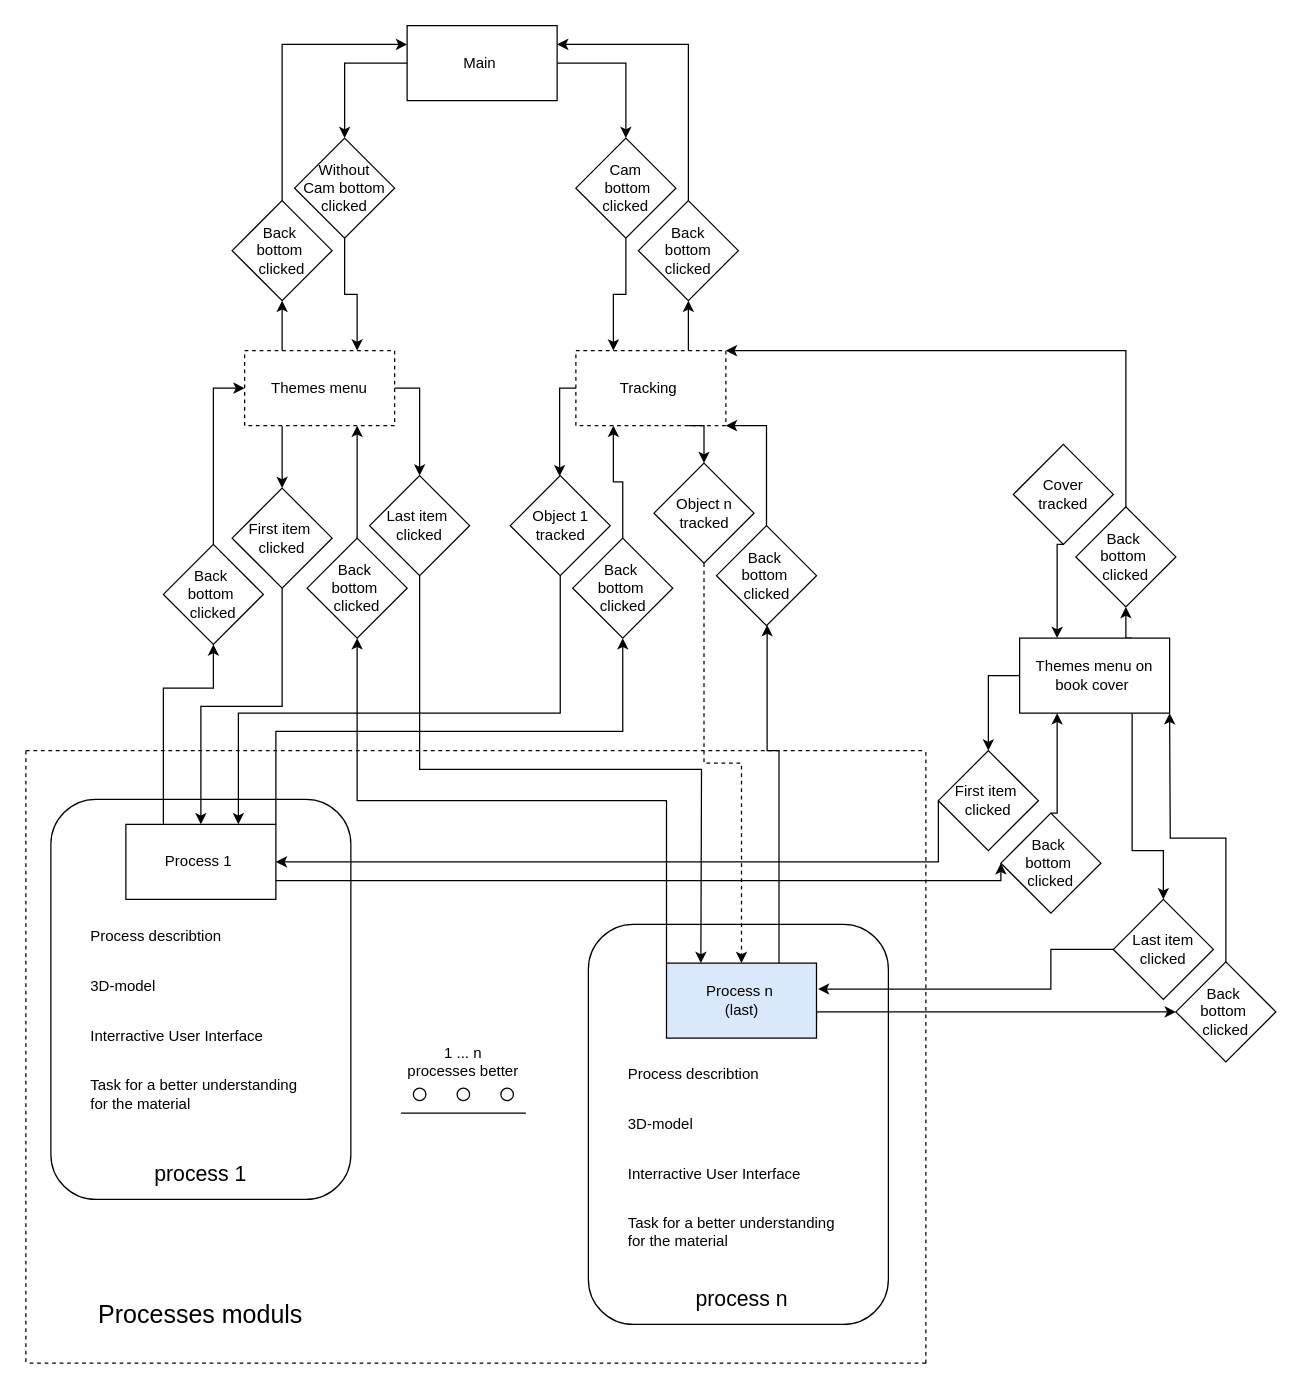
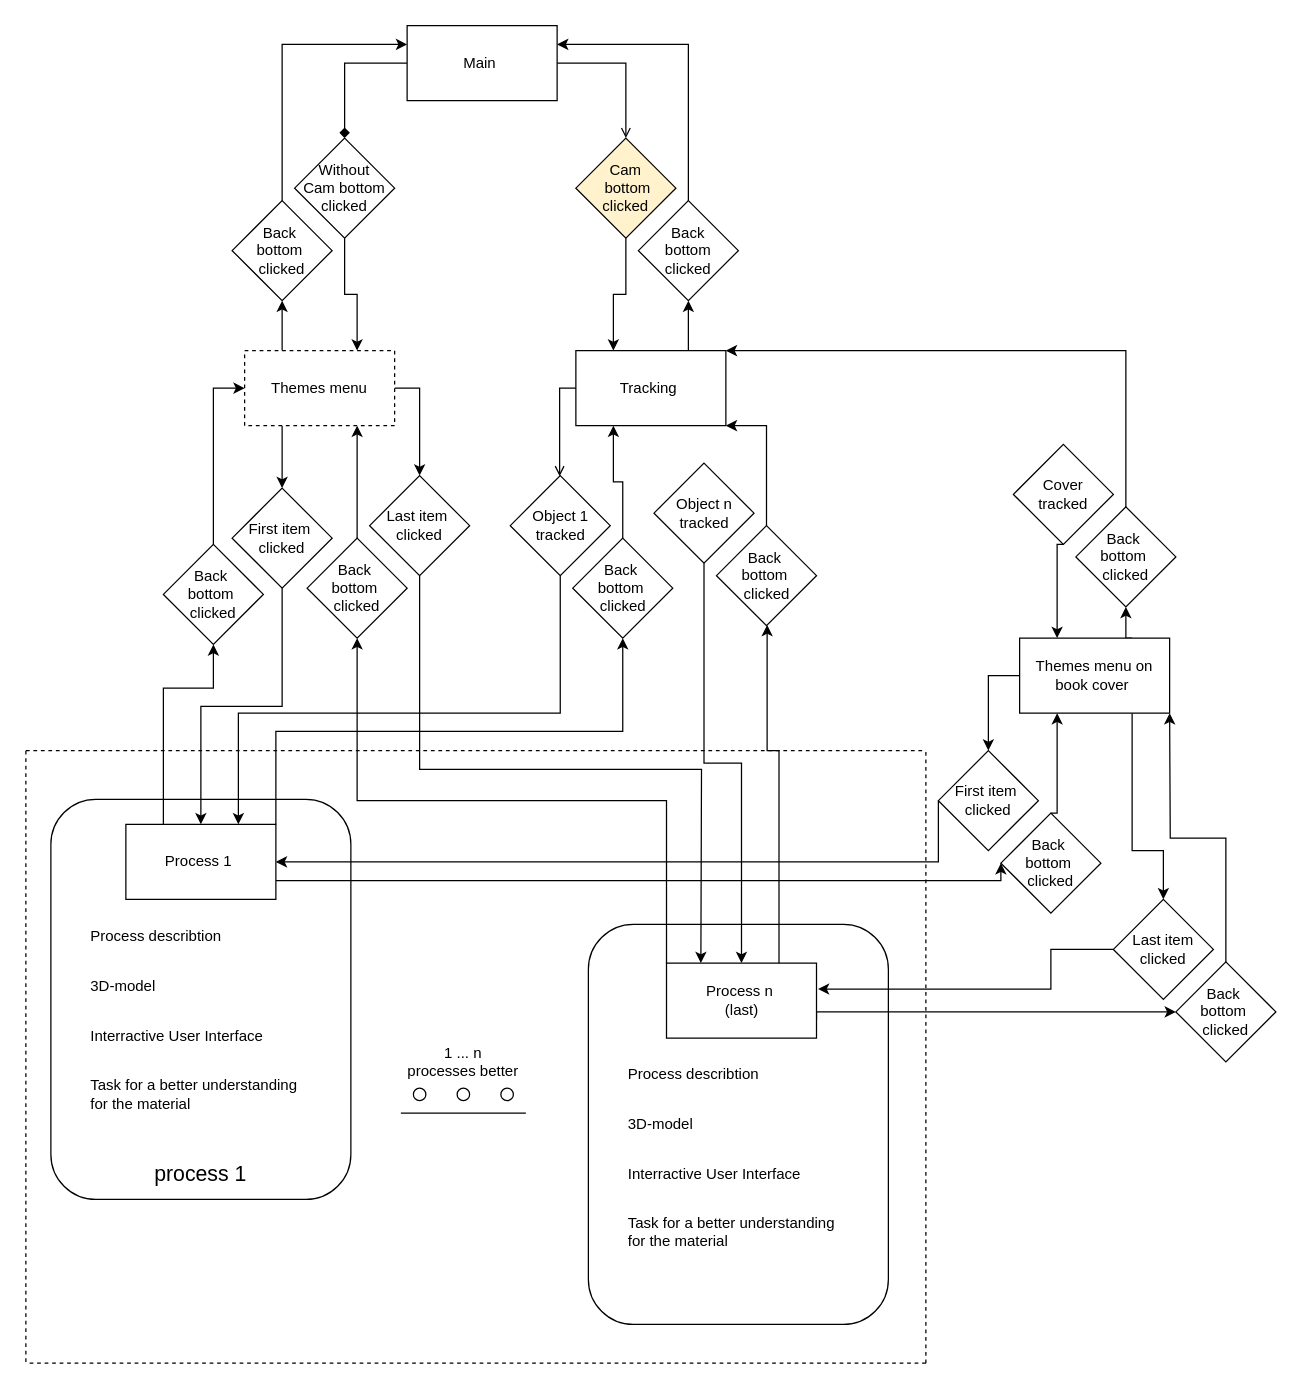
(344, 128) -> (344, 127)
(626, 128) -> (626, 130)
(626, 188) -> (626, 188)
(651, 388) -> (651, 388)
(704, 439) -> none
(559, 466) -> (559, 468)
(719, 763) -> (719, 763)
(741, 1001) -> (741, 1001)
(741, 1301) -> none
(201, 1313) -> none
